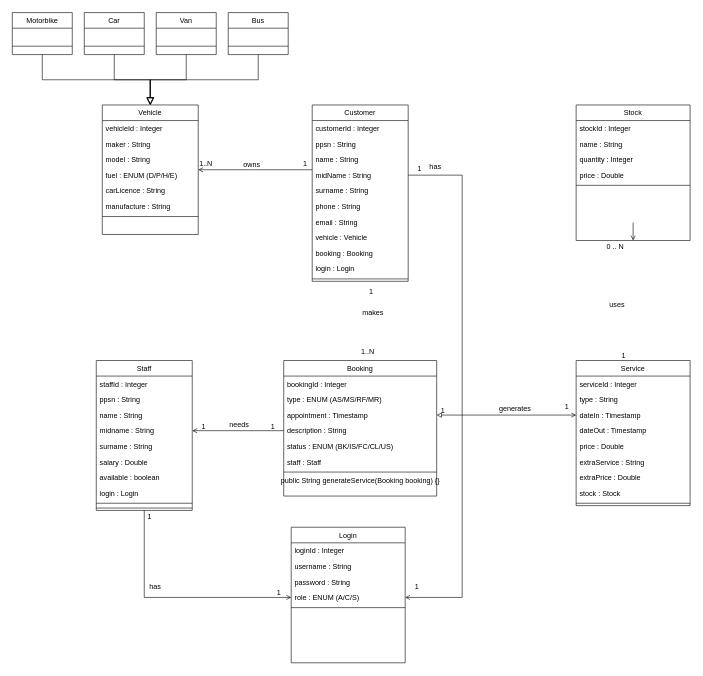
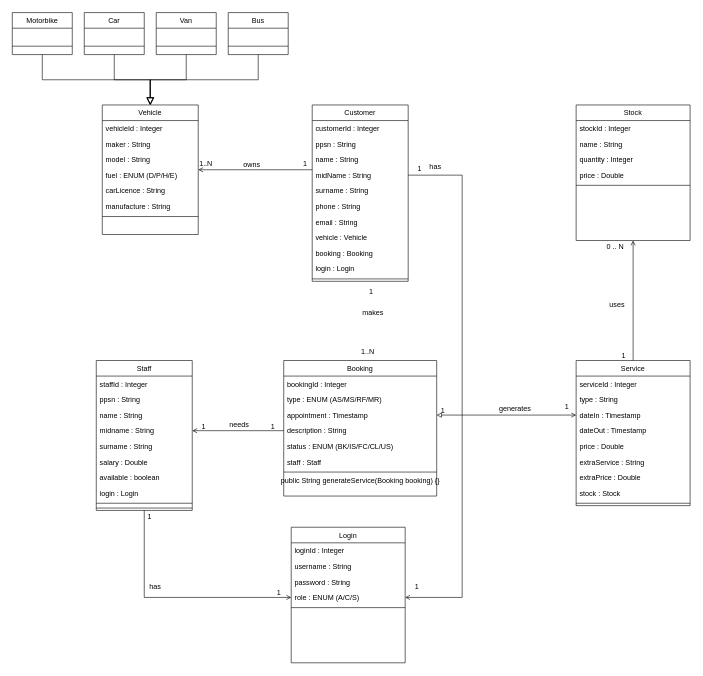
(633, 231) -> (633, 301)
